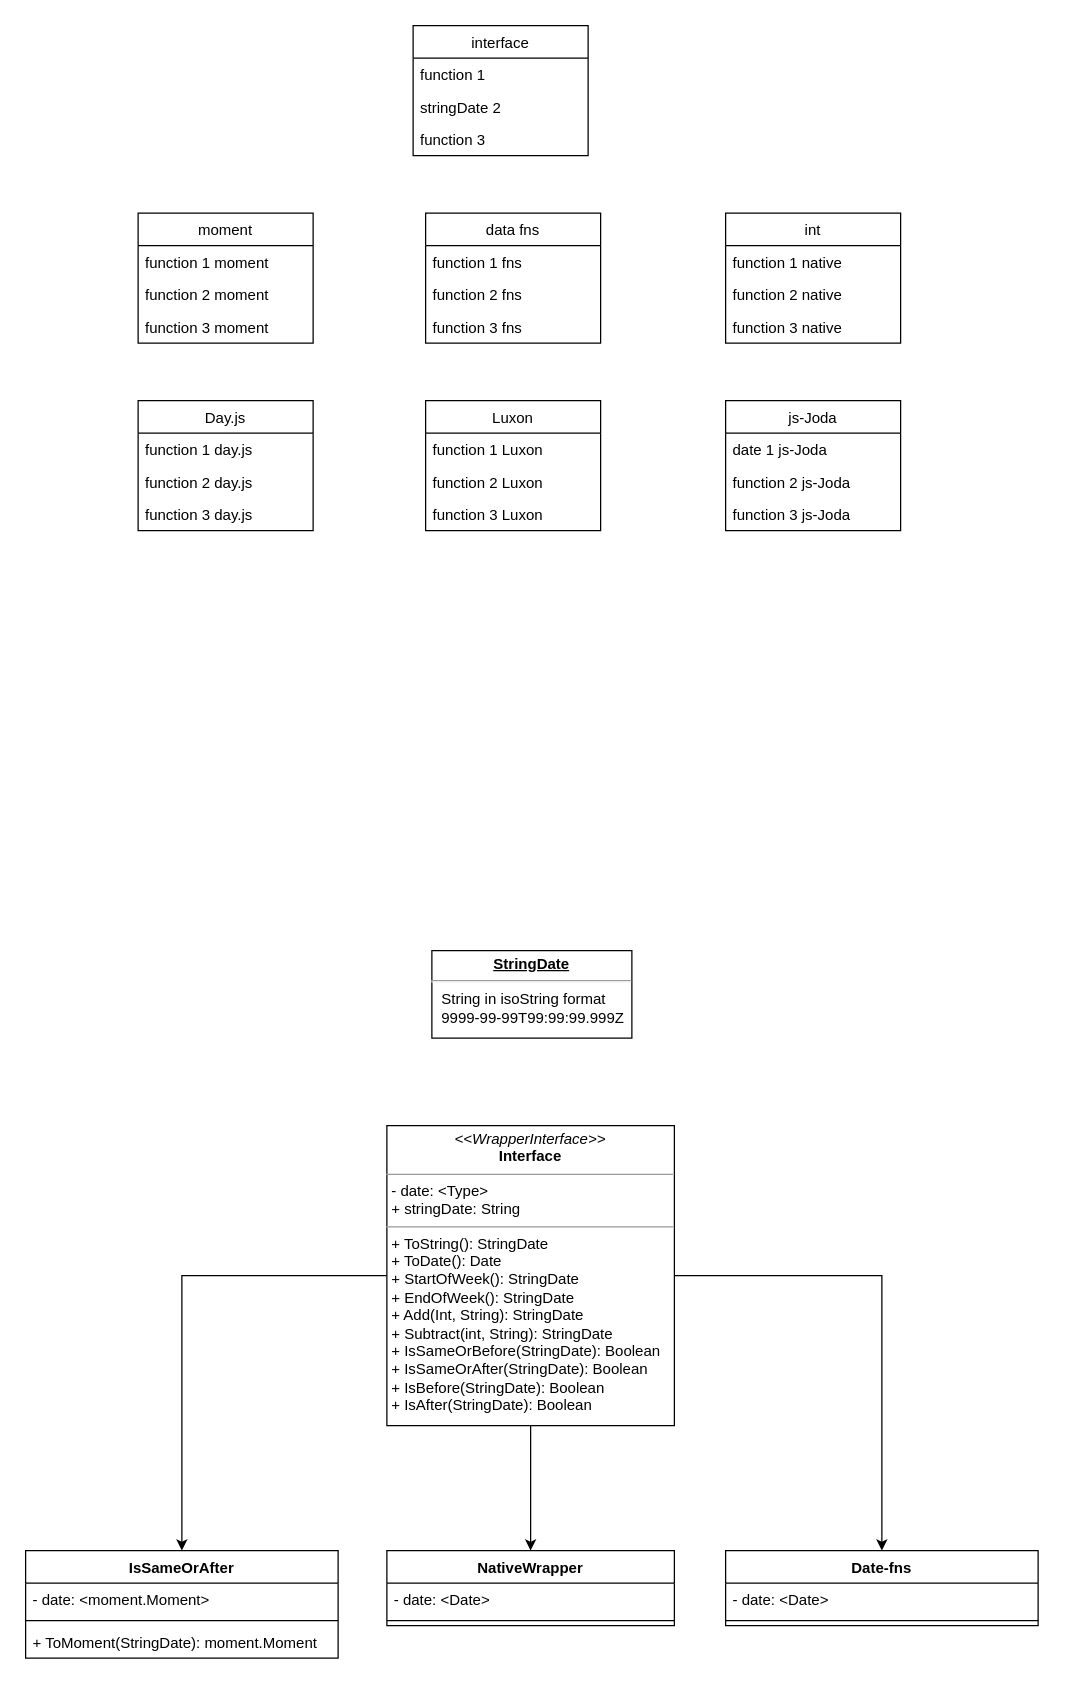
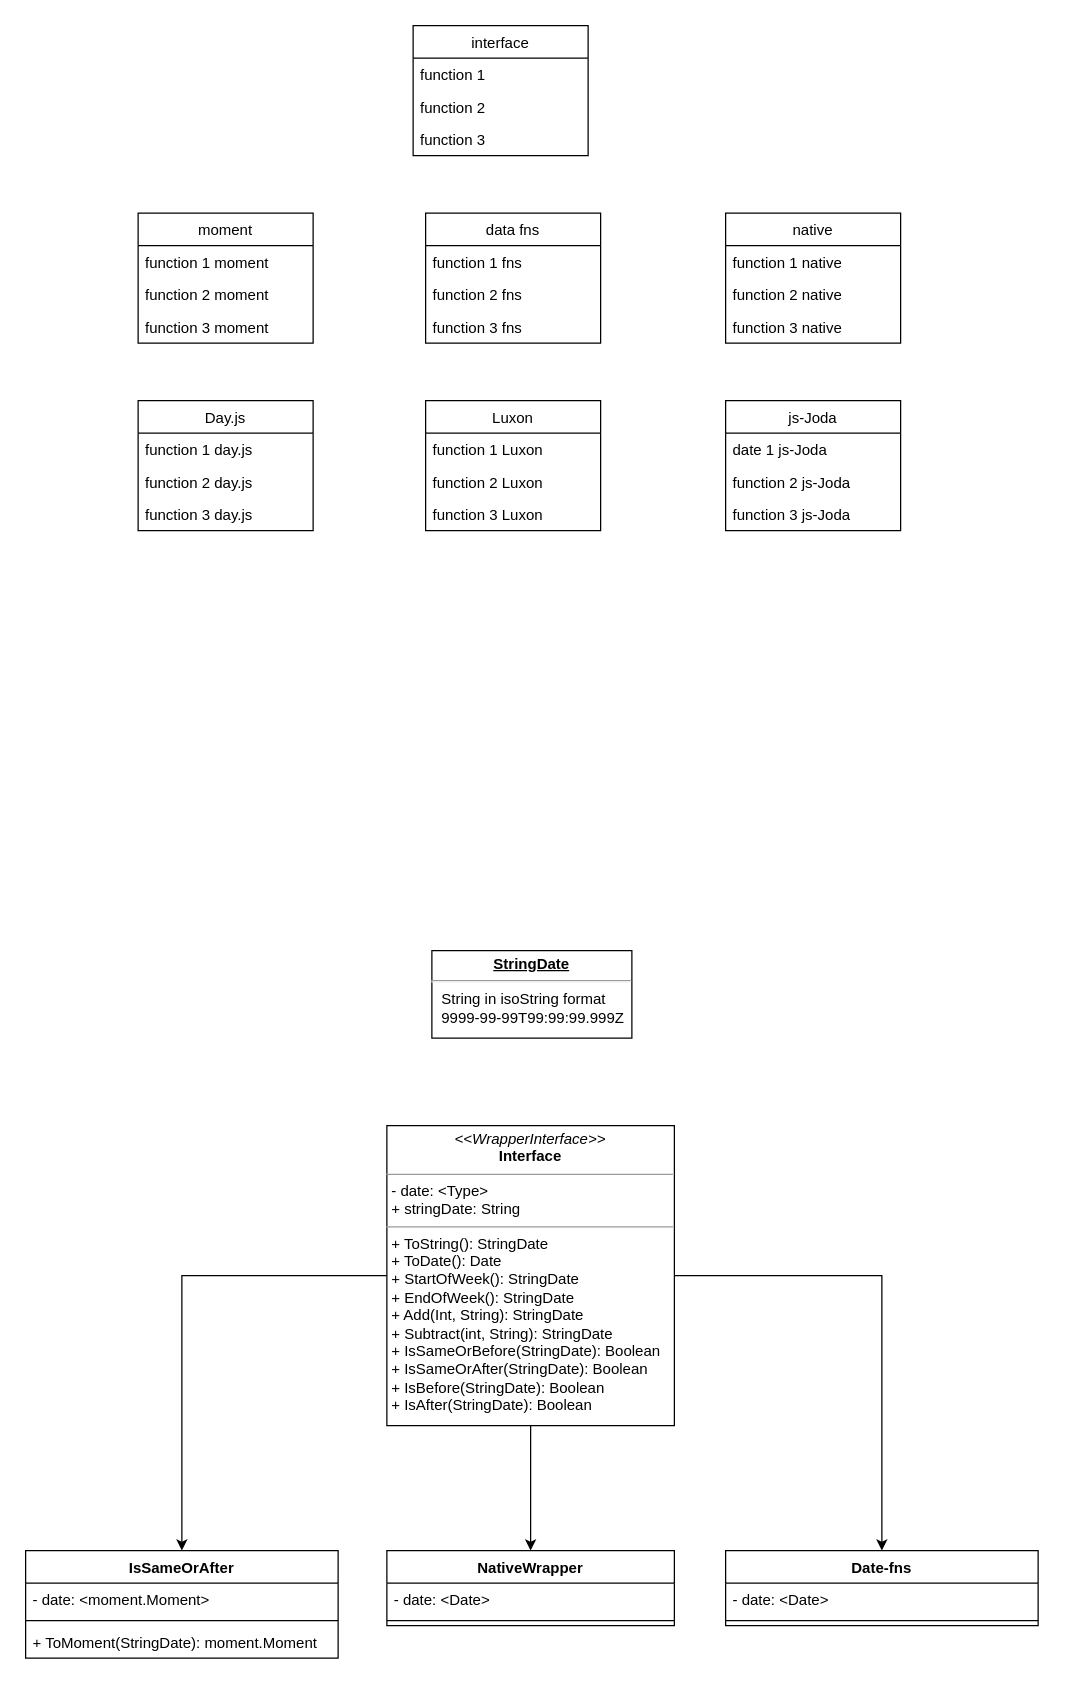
(467, 108) -> (458, 108)
(813, 230) -> (813, 230)
